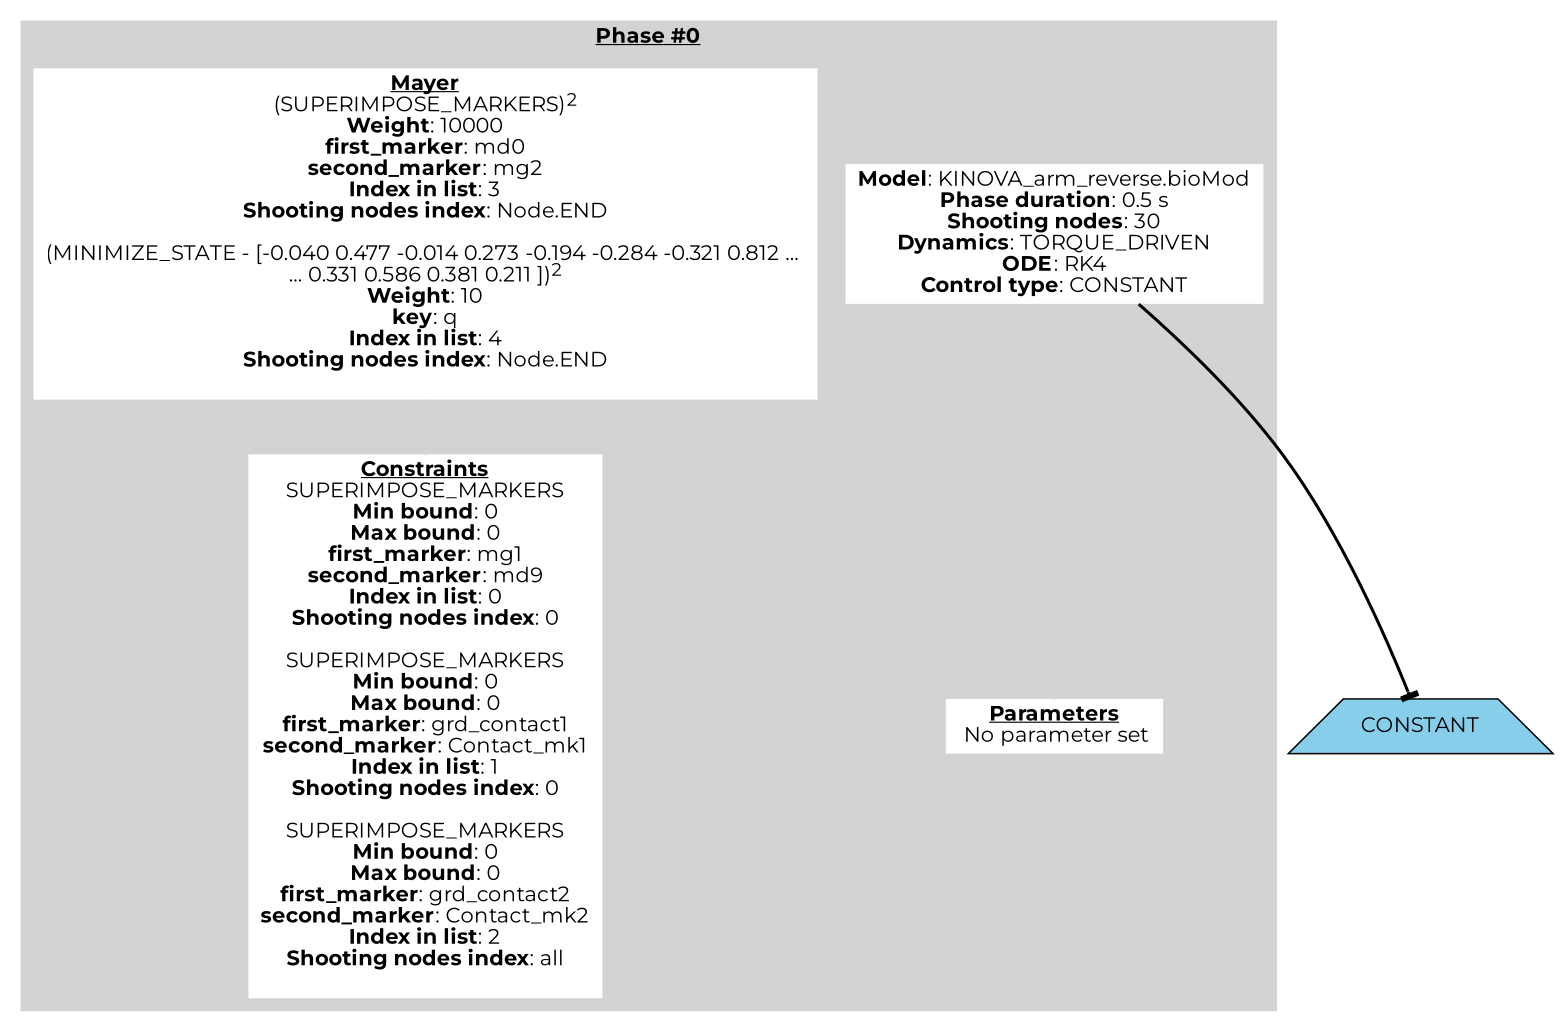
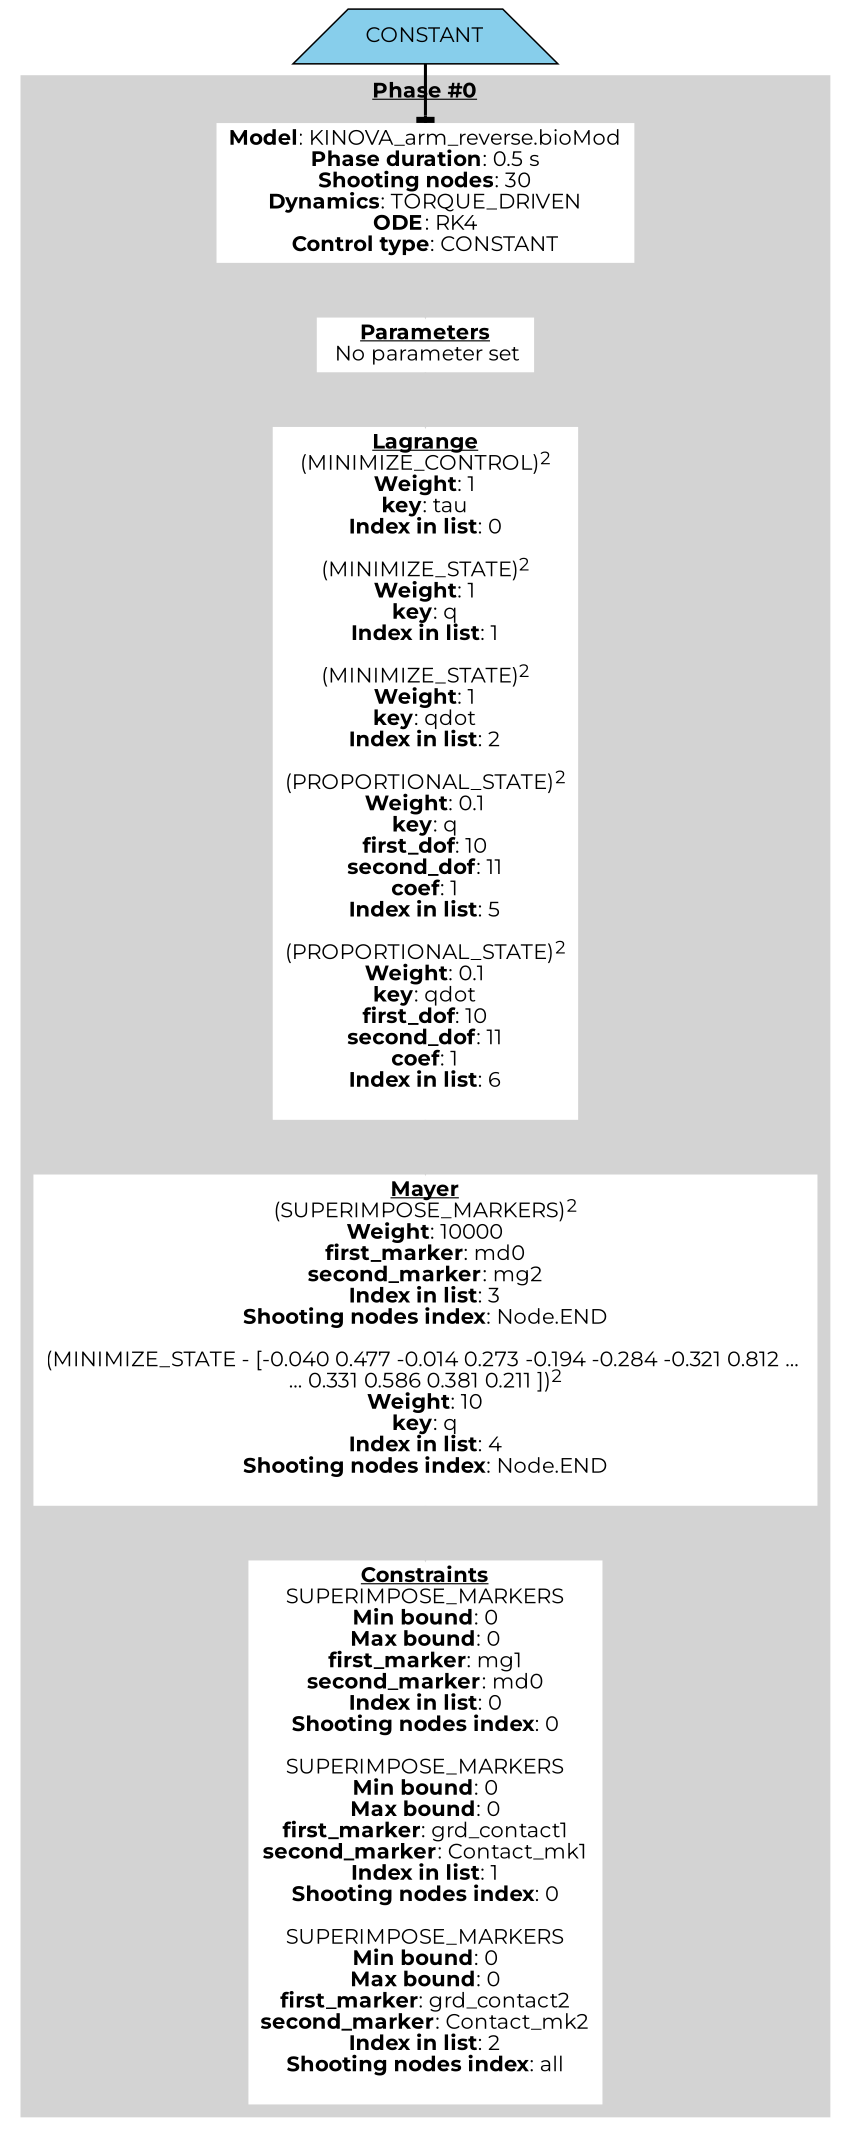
(1300, 479) -> (425, 89)
(513, 576) -> (513, 1682)
none -> (425, 773)
